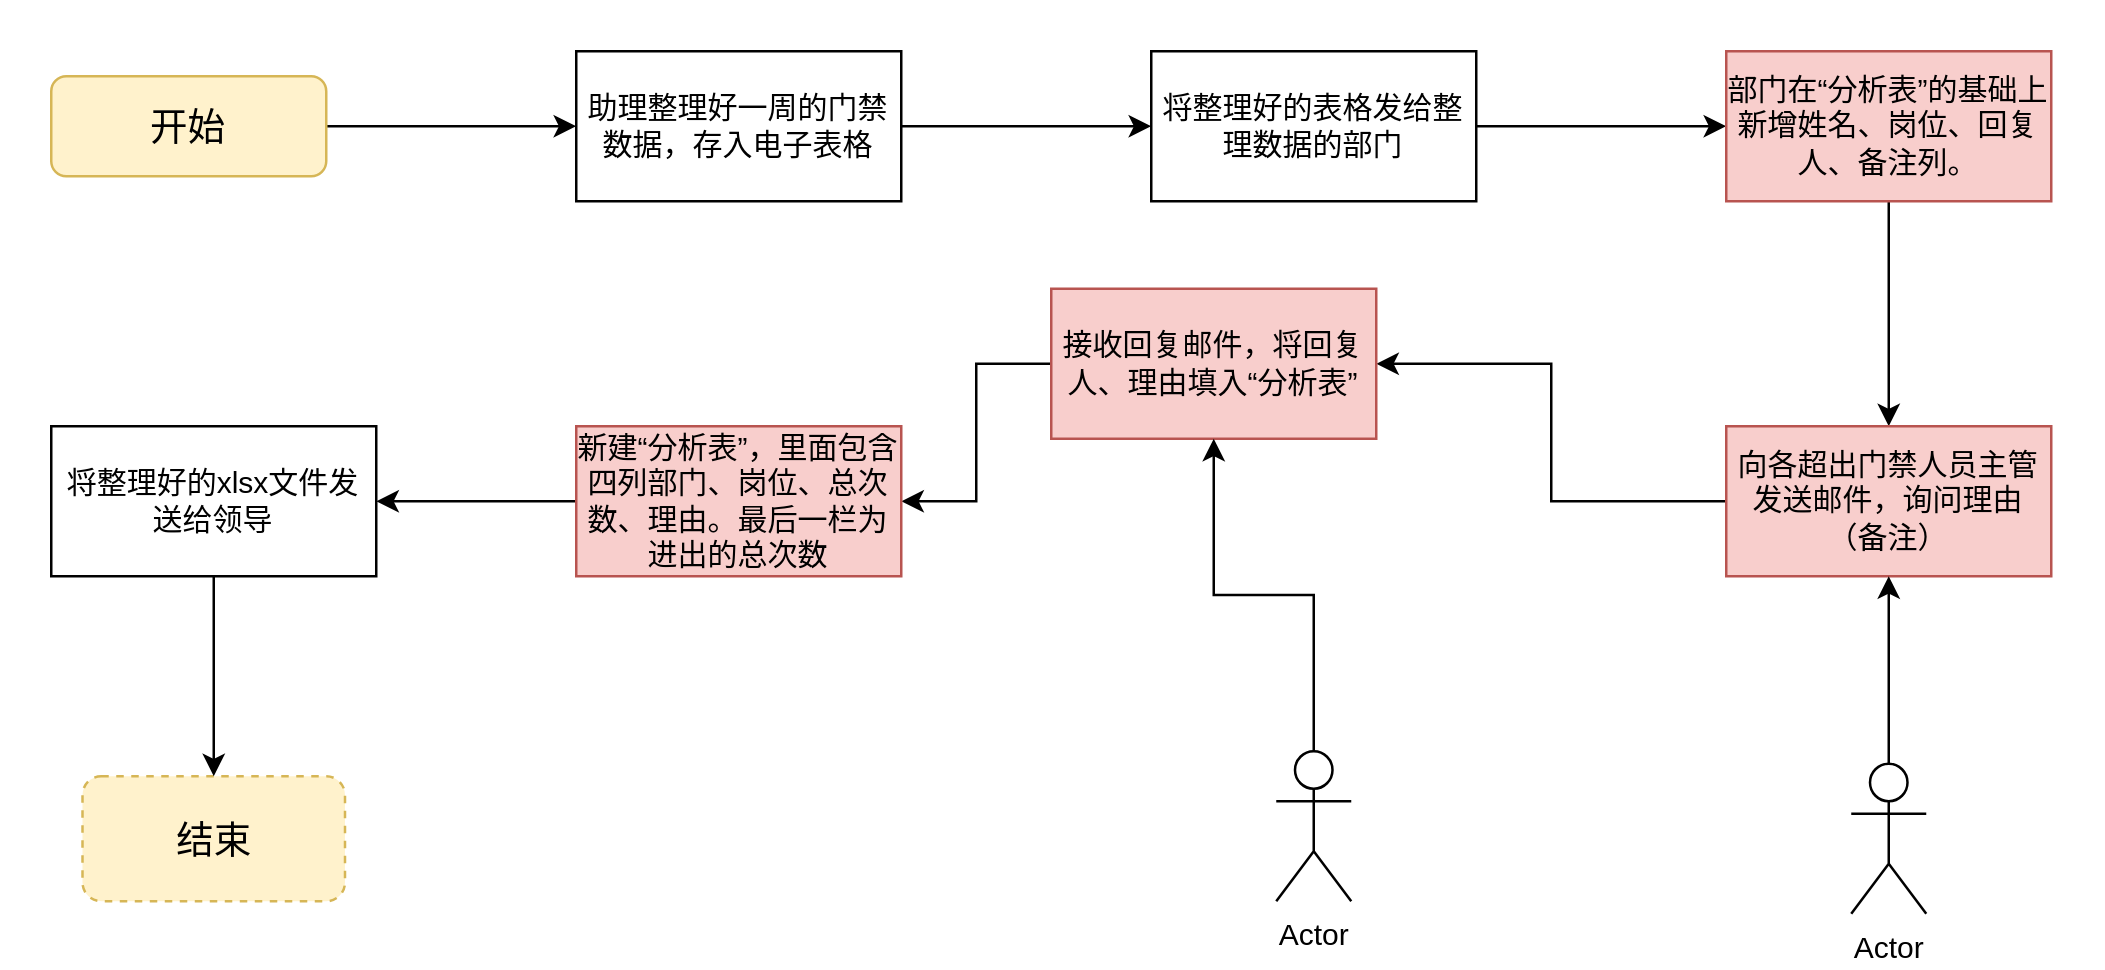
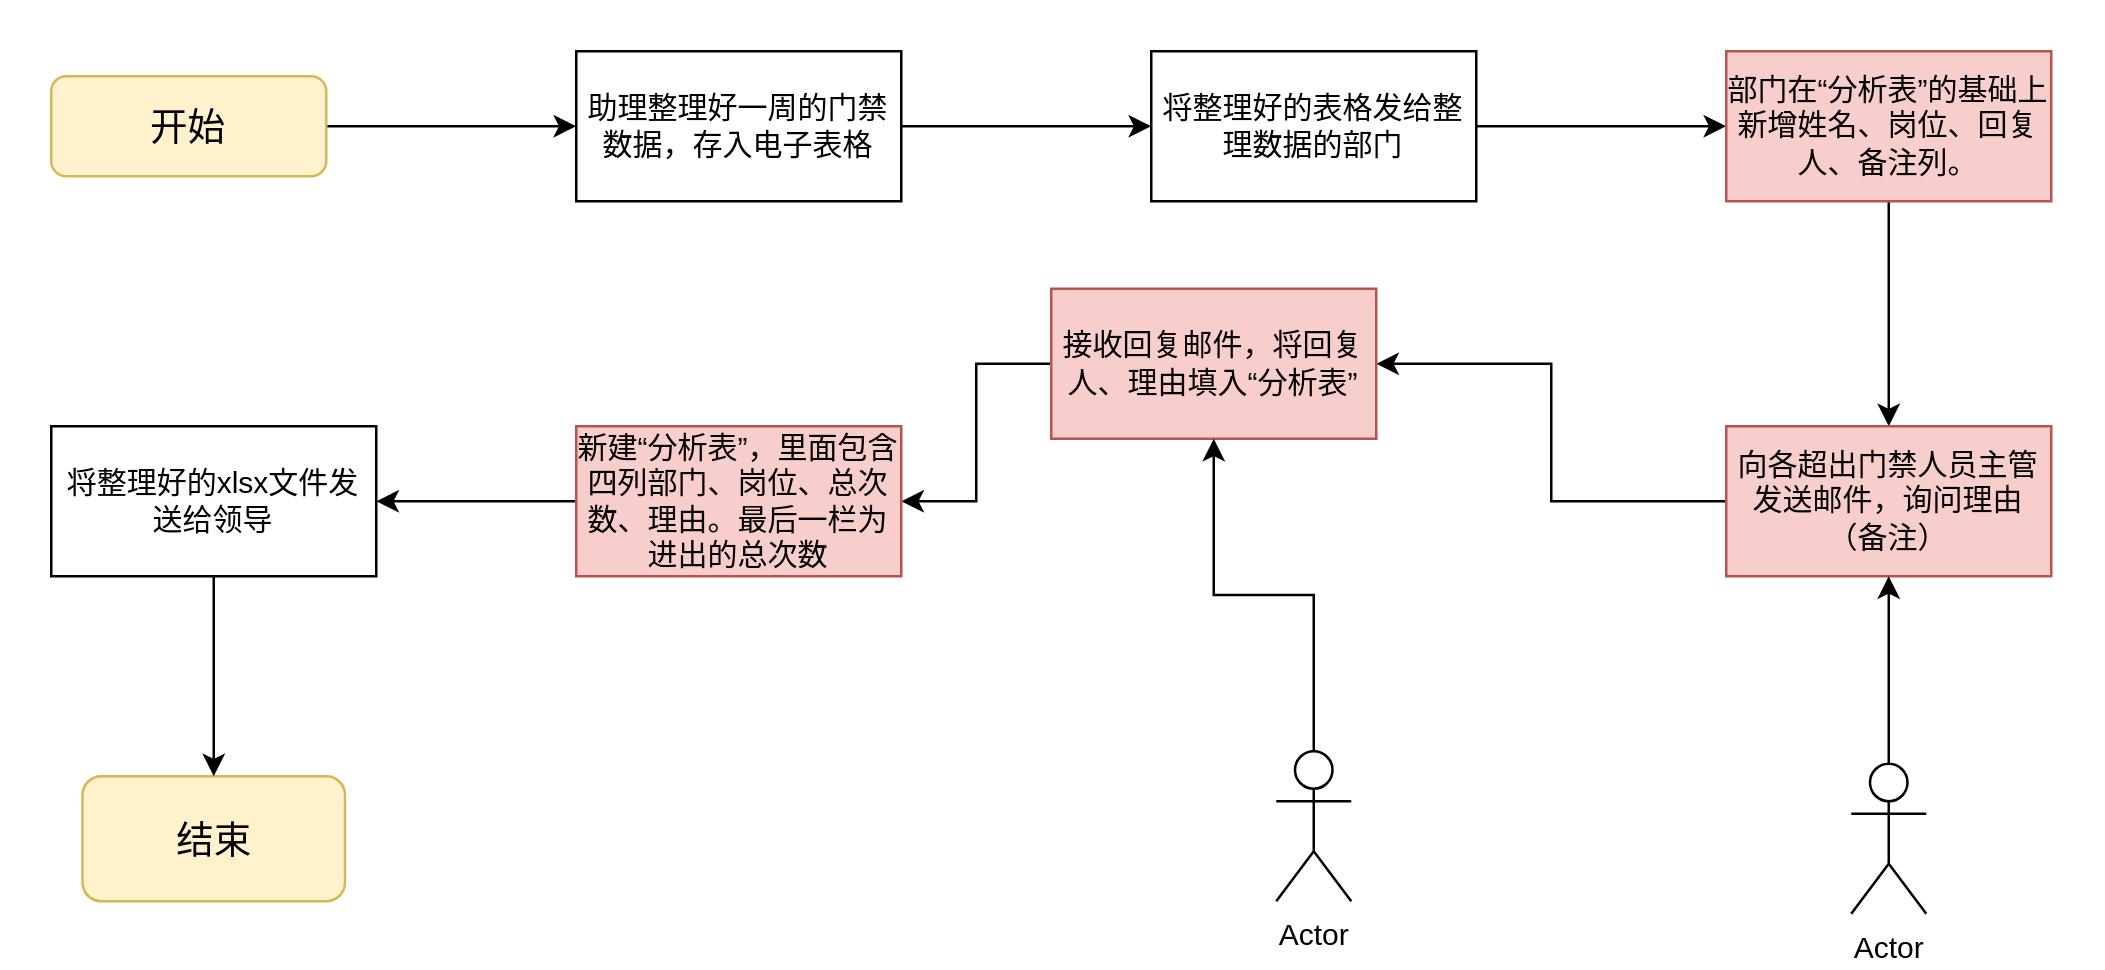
(214, 839) -> (214, 839)
